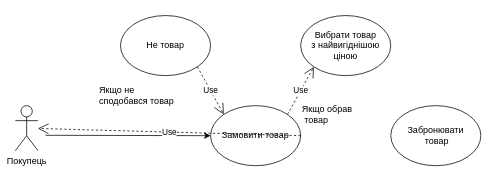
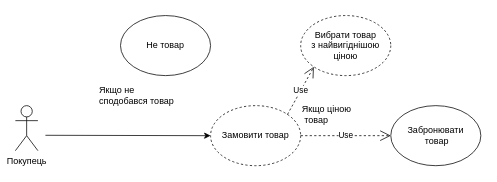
(345, 45) -> (345, 45)
(210, 90) -> none
(326, 115) -> (326, 115)
(155, 131) -> (345, 135)
(255, 135) -> (255, 135)
